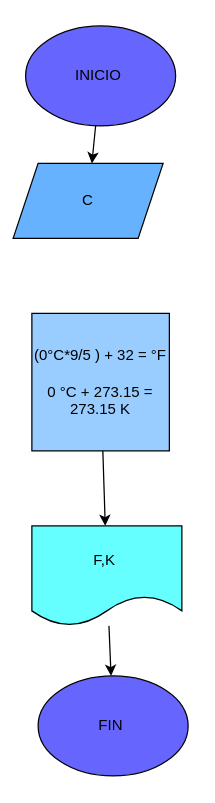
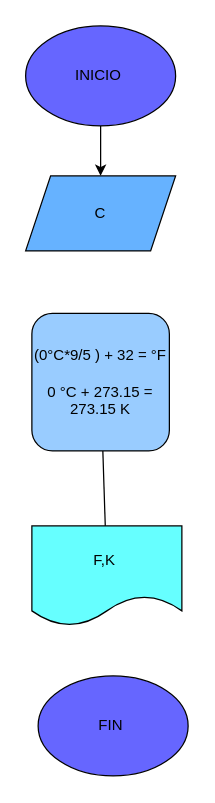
(88, 201) -> (101, 213)
(101, 382) -> (101, 382)
(105, 516) -> (105, 519)
(110, 647) -> none
